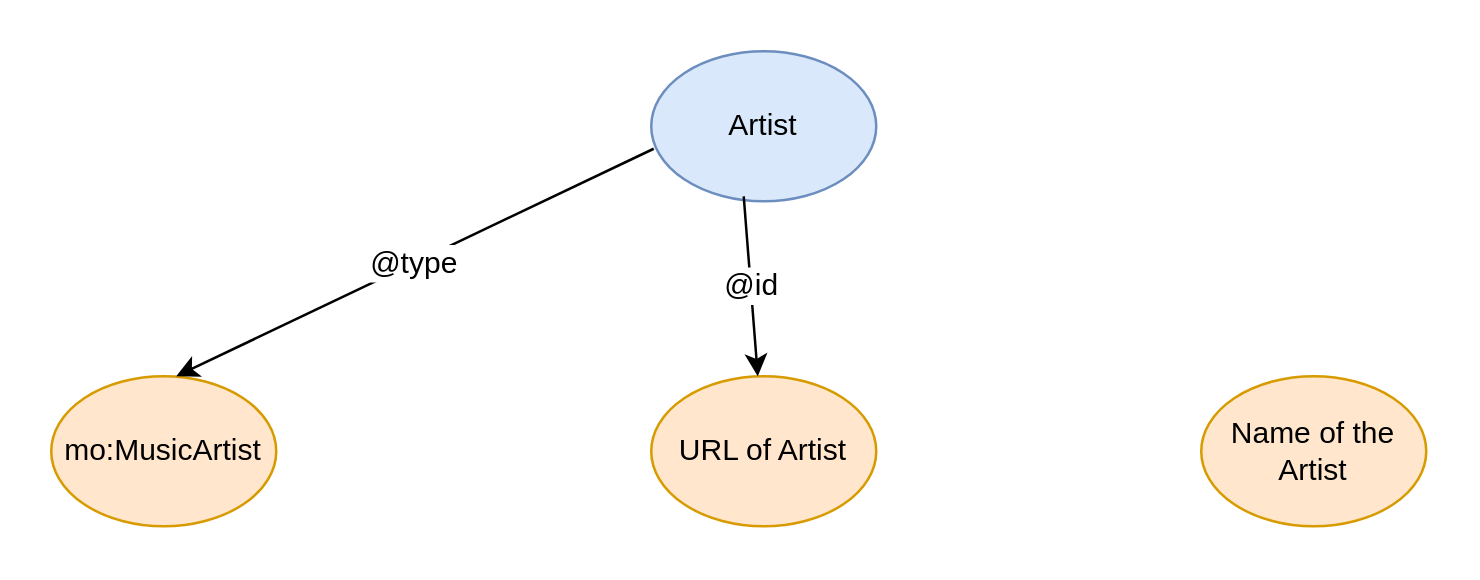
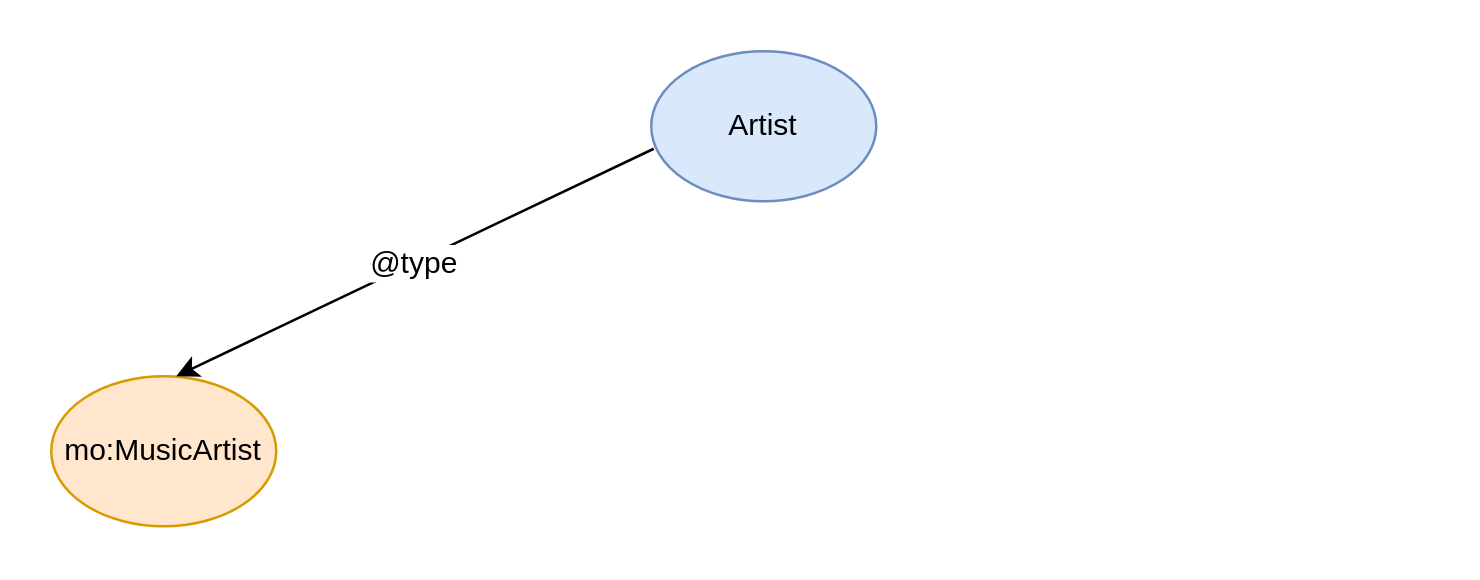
(747, 244) -> none
(764, 451) -> none
(1314, 451) -> none
